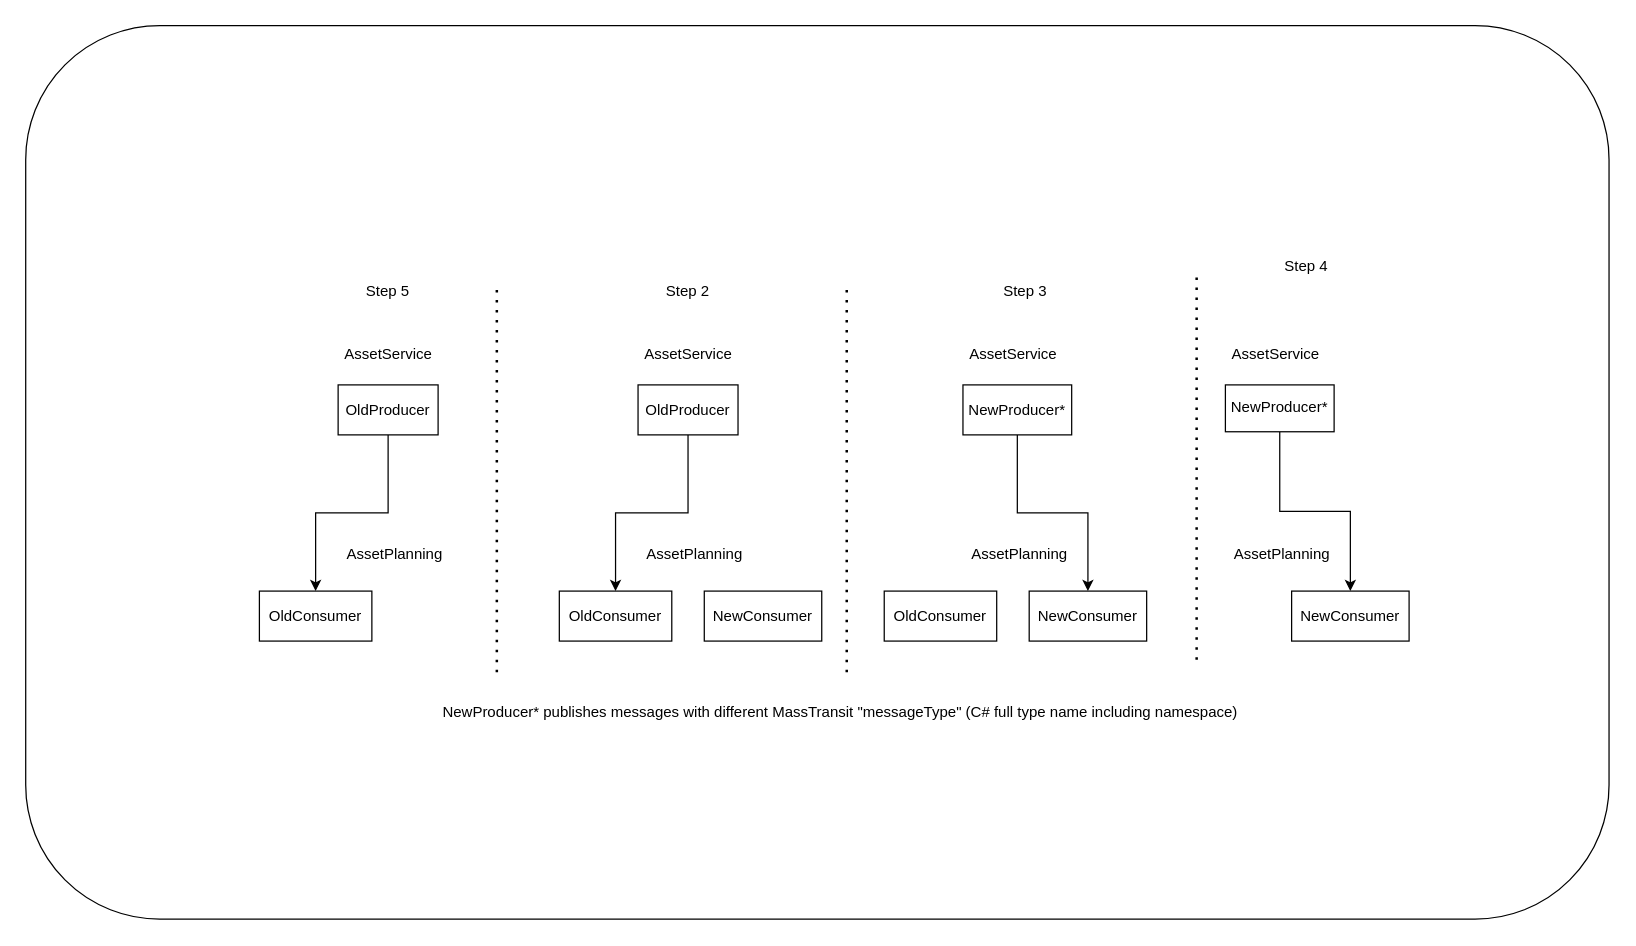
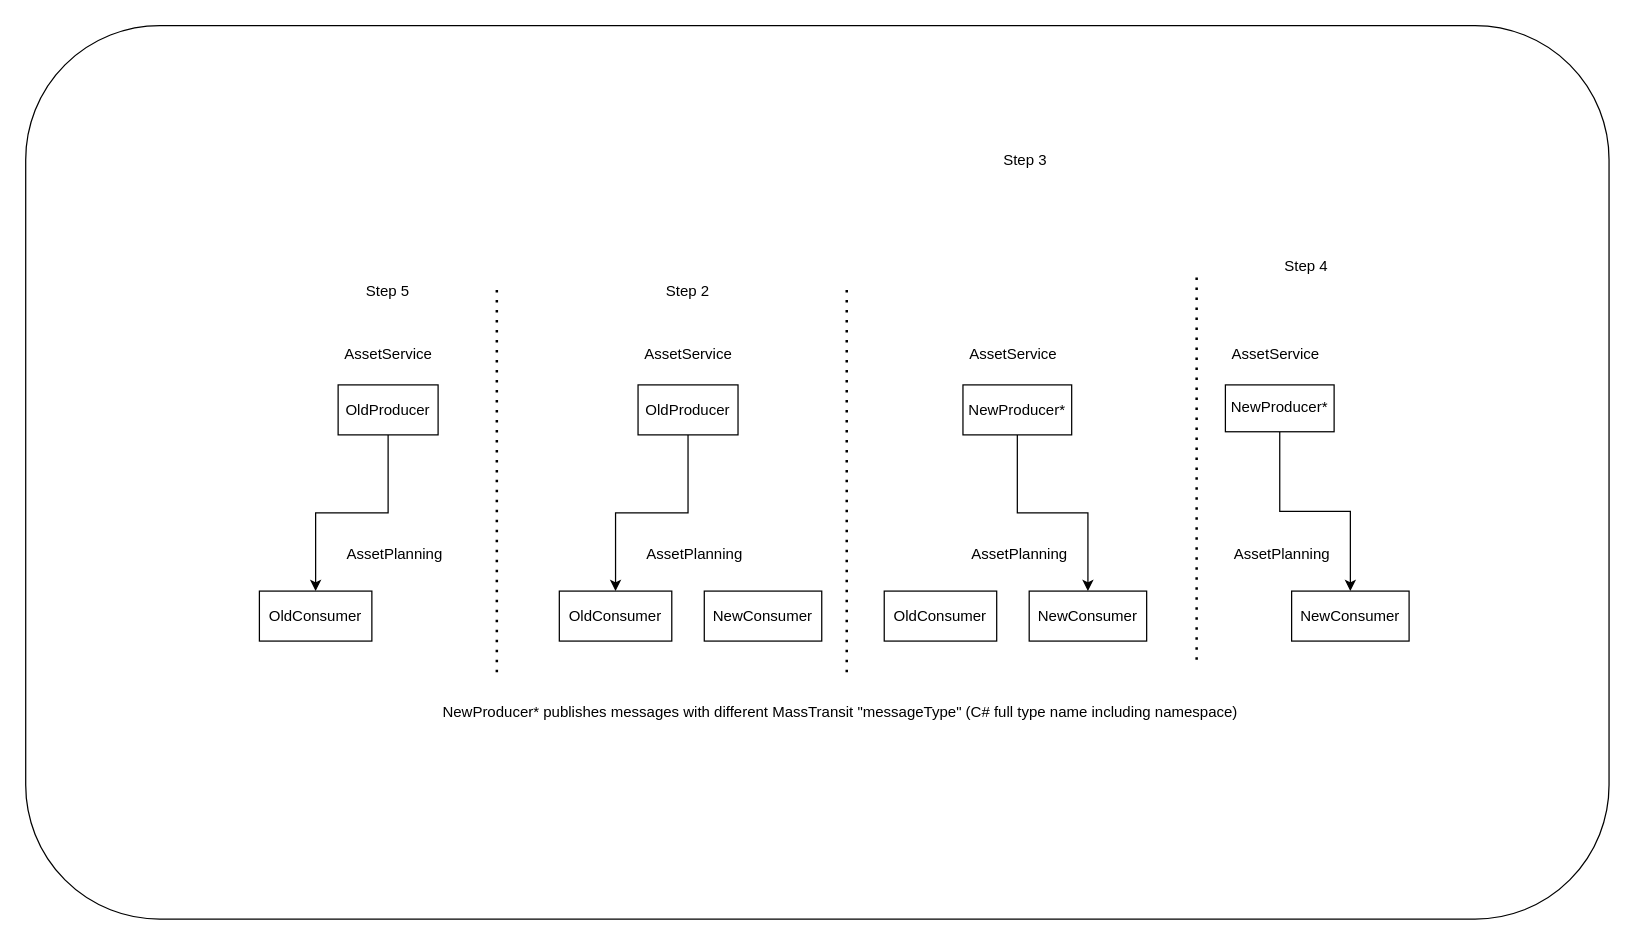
(1026, 291) -> (1026, 160)
